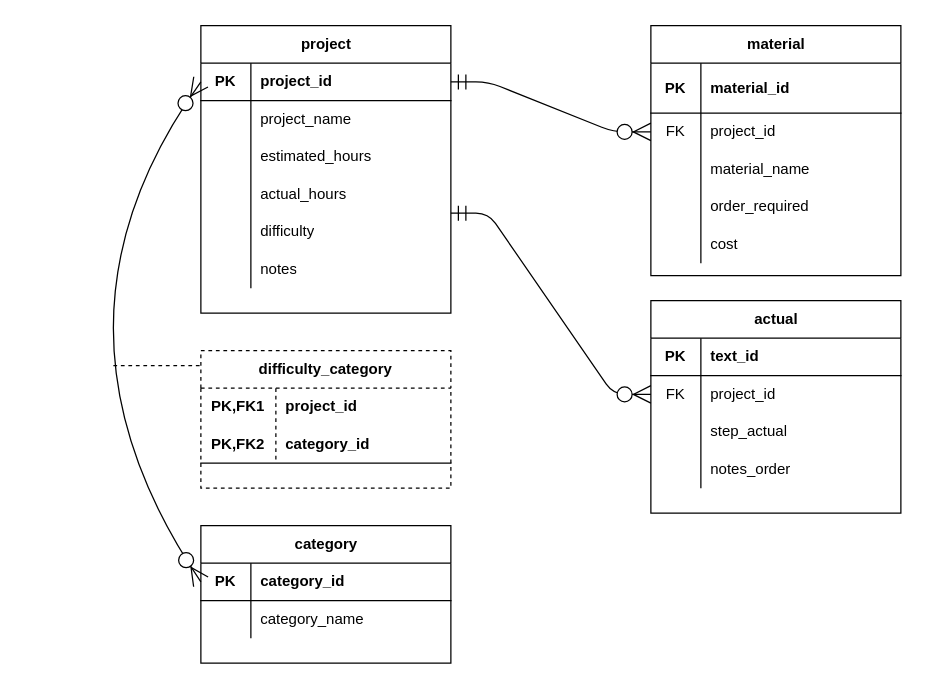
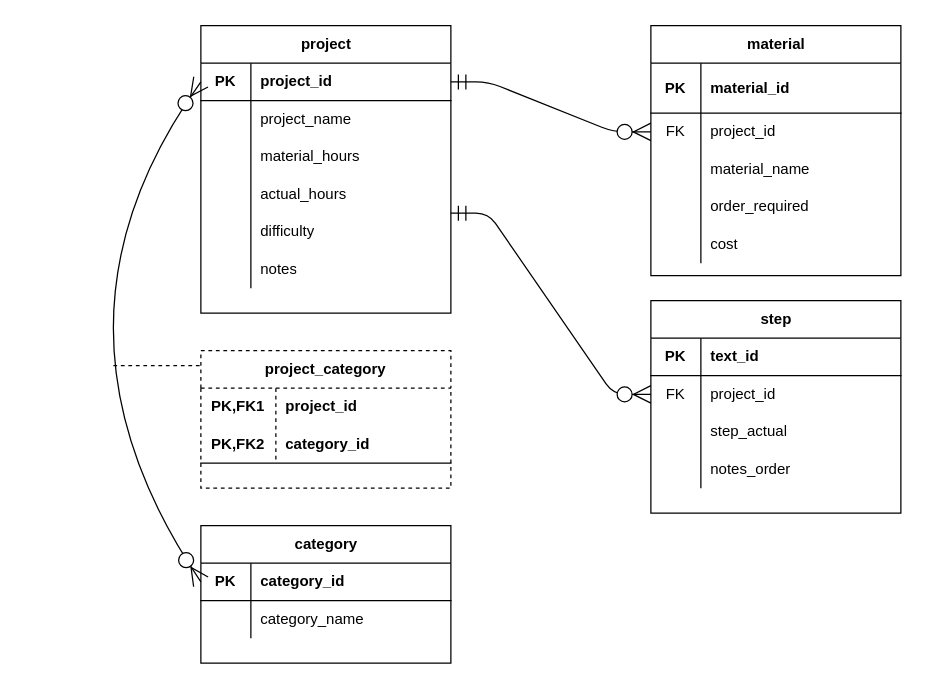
(322, 157) -> (316, 157)
(776, 319) -> (776, 319)
(326, 369) -> (326, 369)
